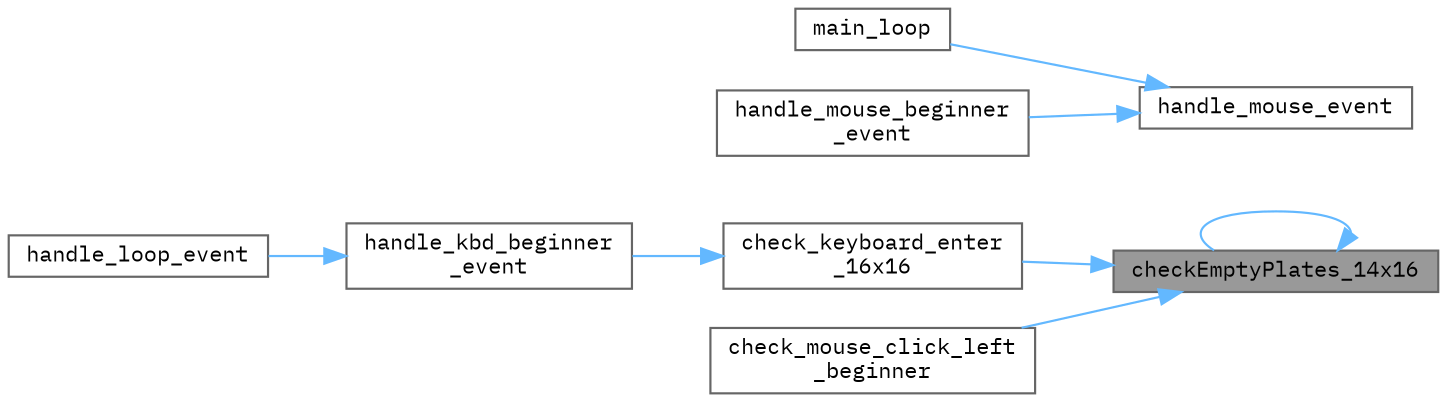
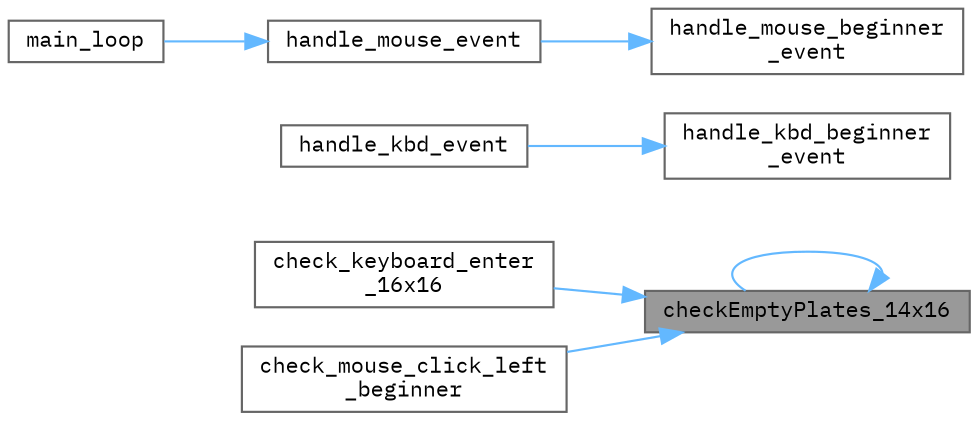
(1073, 116) -> (585, 41)
(138, 256) -> (404, 146)
(667, 256) -> none
